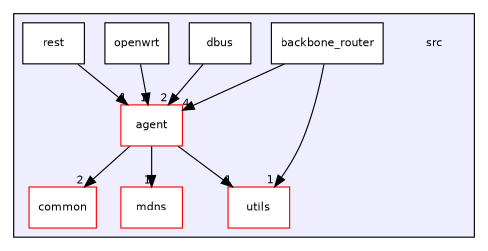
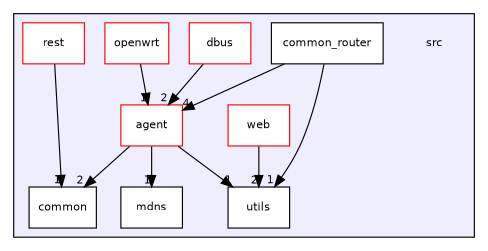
(54, 43) -> (54, 43)
(137, 43) -> (137, 43)
(220, 43) -> (220, 43)
(327, 43) -> (327, 43)
(98, 81) -> (58, 120)
none -> (259, 125)
(63, 208) -> (63, 208)
(152, 208) -> (152, 208)
(259, 208) -> (259, 208)
